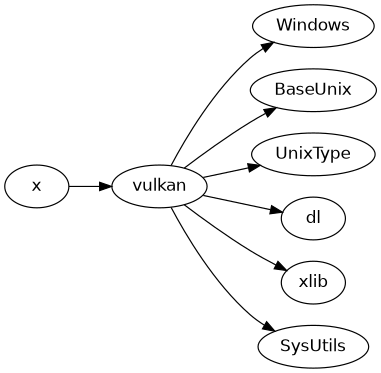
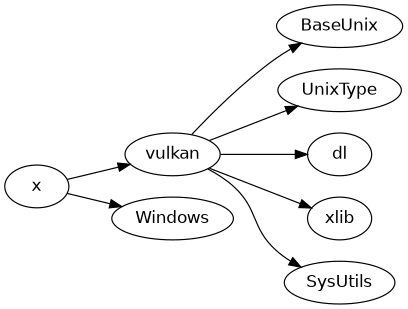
(211, 102) -> (89, 199)
